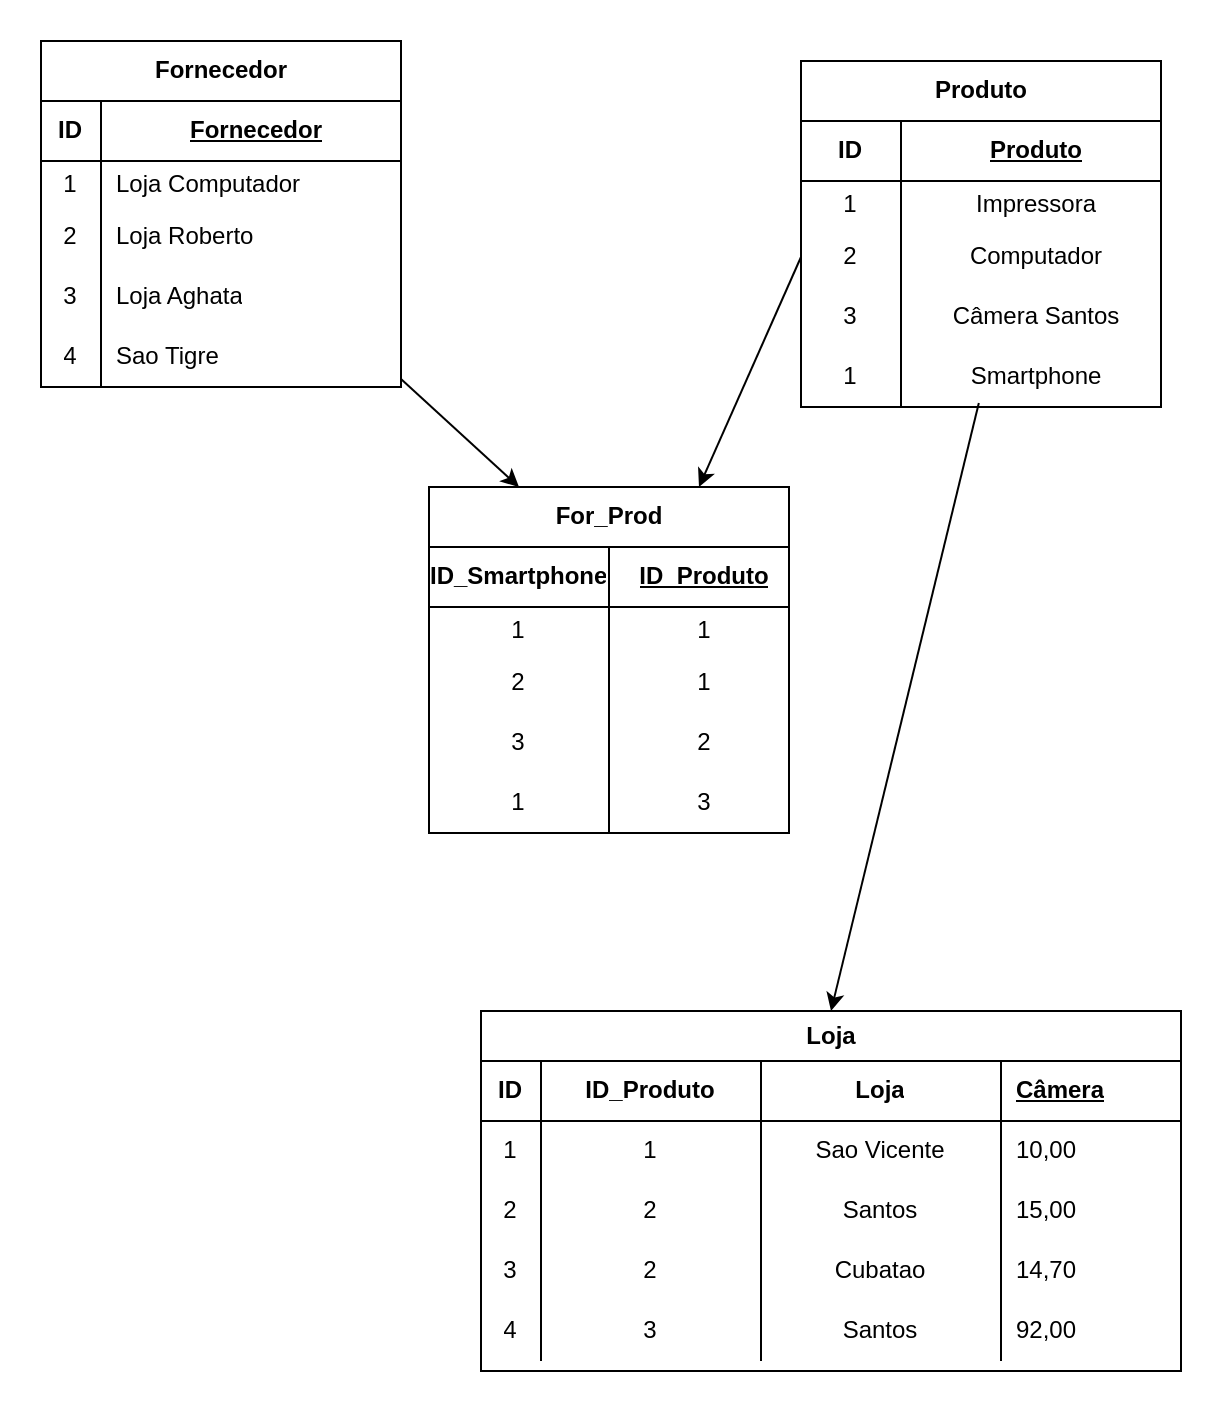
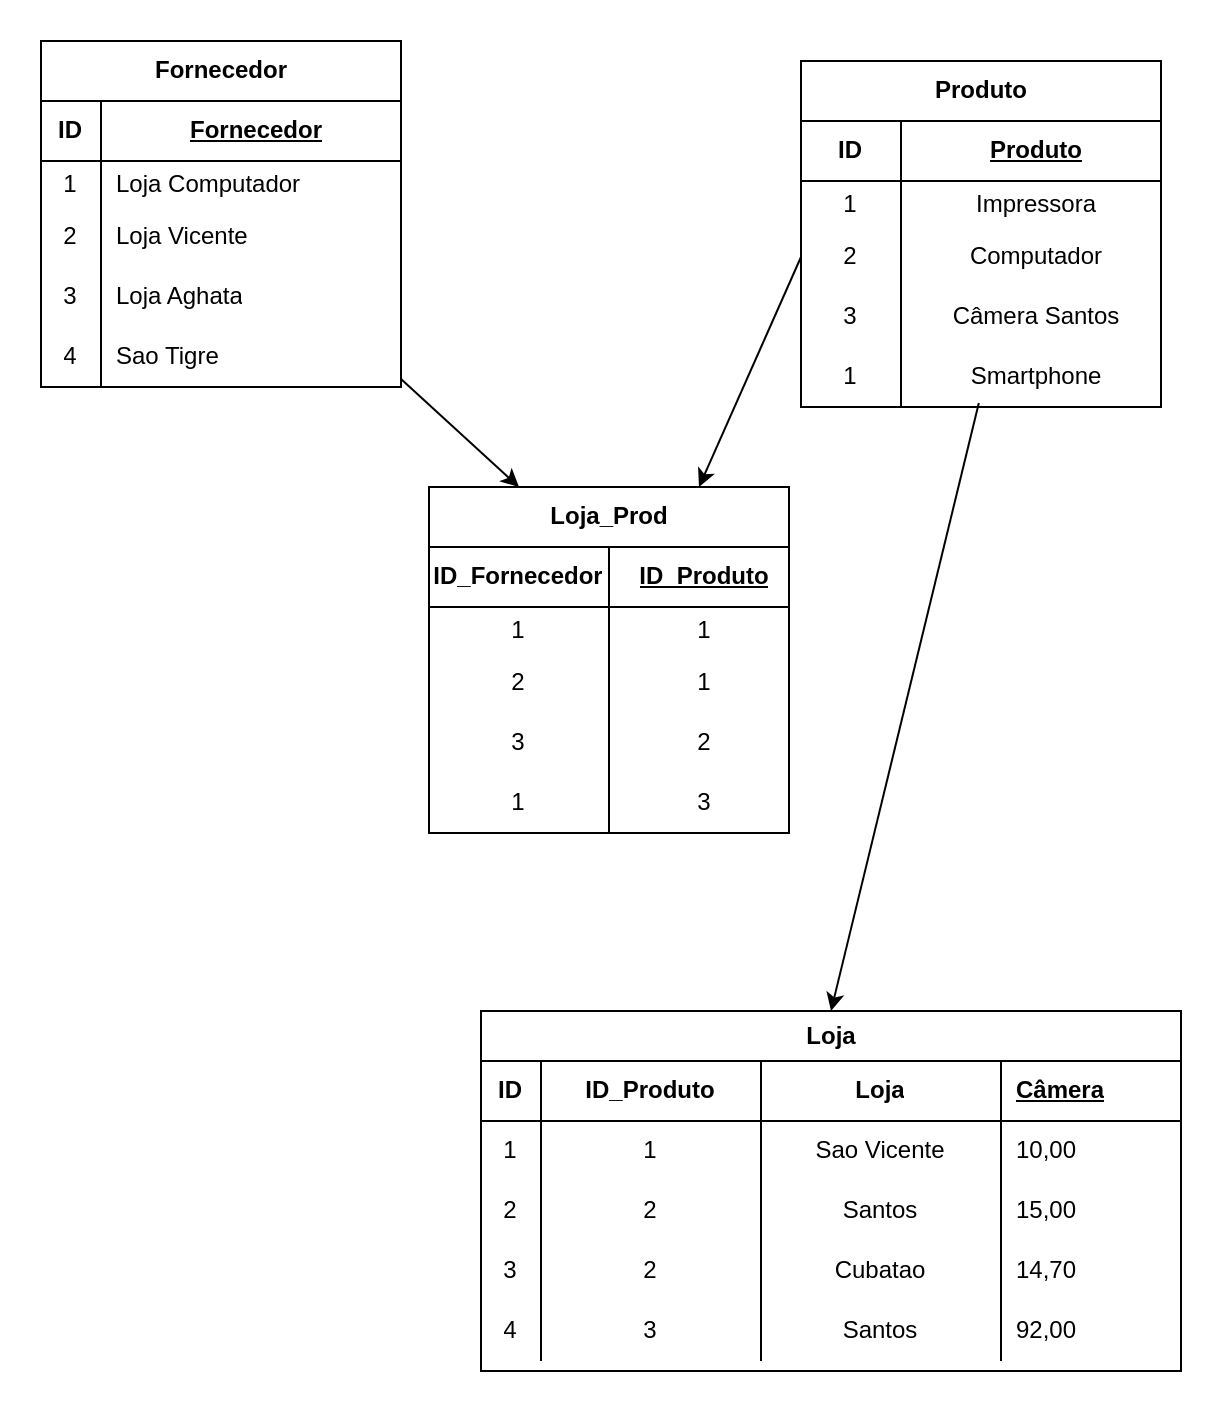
(195, 237) -> (191, 237)
(610, 517) -> (610, 517)
(519, 577) -> (519, 577)
